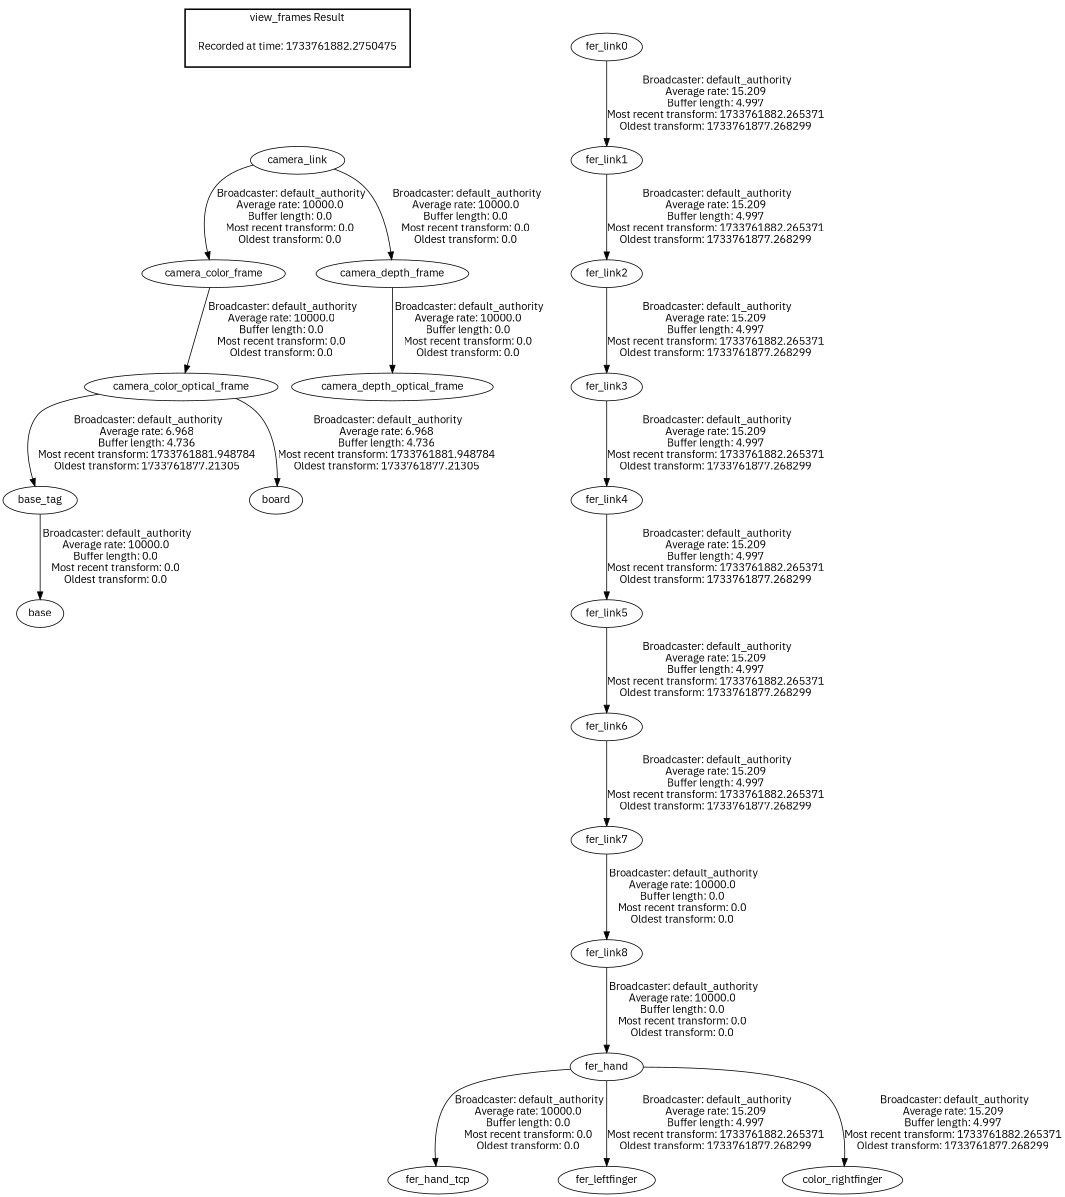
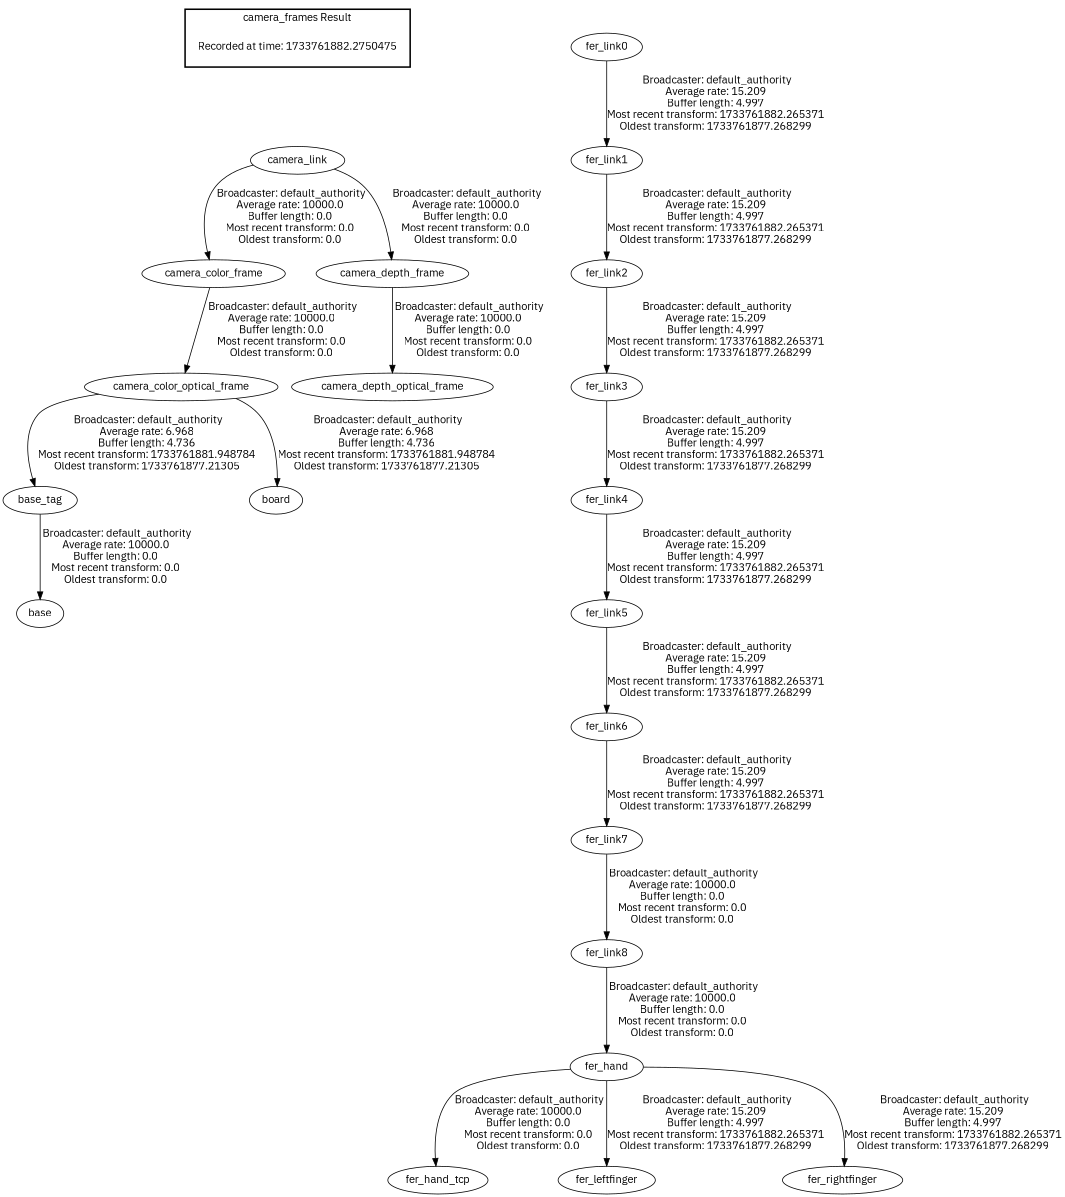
(298, 18) -> (298, 18)
(843, 1180) -> (843, 1180)
